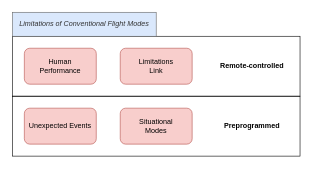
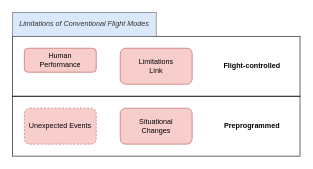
(60, 66) -> (60, 60)
(252, 66) -> (252, 66)
(60, 126) -> (60, 126)
(156, 126) -> (156, 126)
